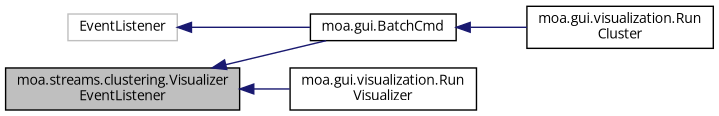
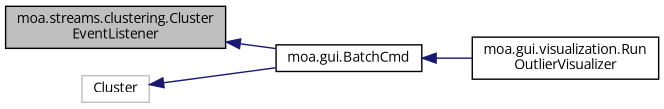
(123, 27) -> (116, 89)
(620, 27) -> (565, 58)
(123, 89) -> (116, 27)
(383, 89) -> none
